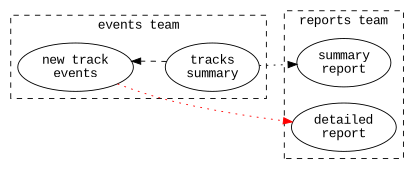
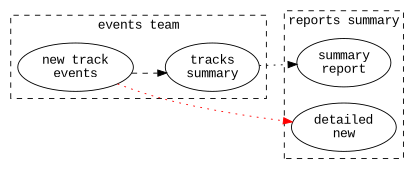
(344, 21) -> (344, 21)
(154, 61) -> (145, 73)
(344, 127) -> (344, 127)
